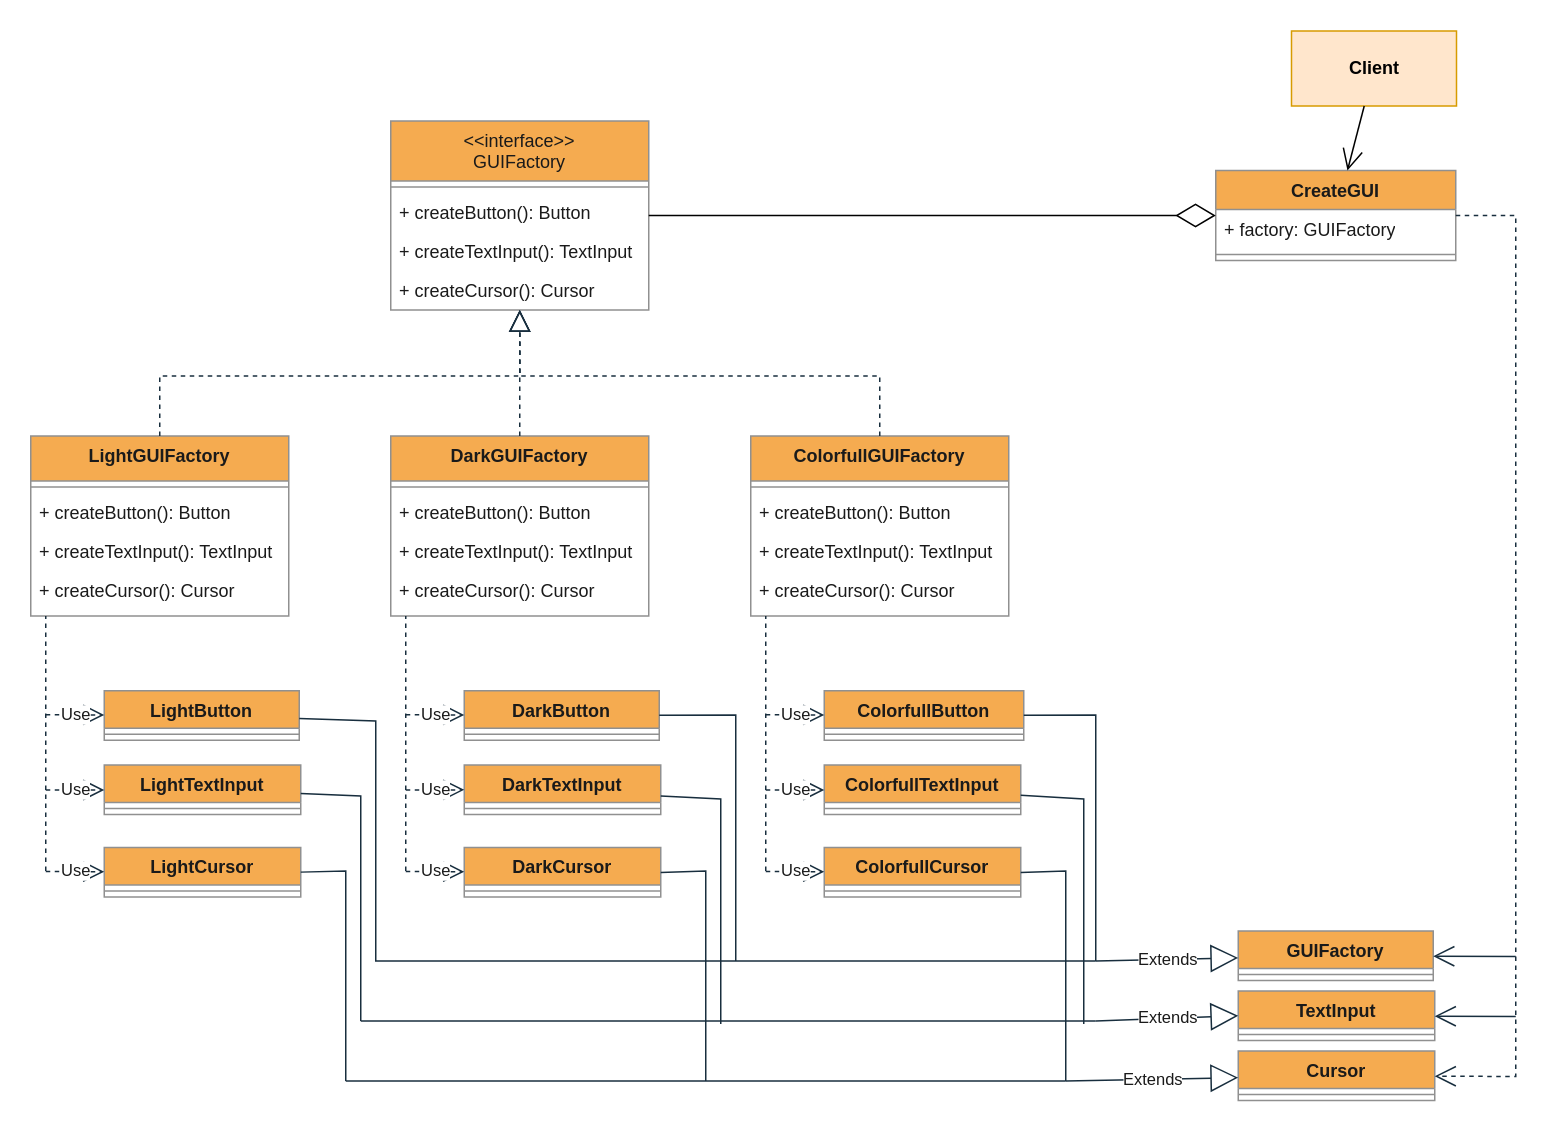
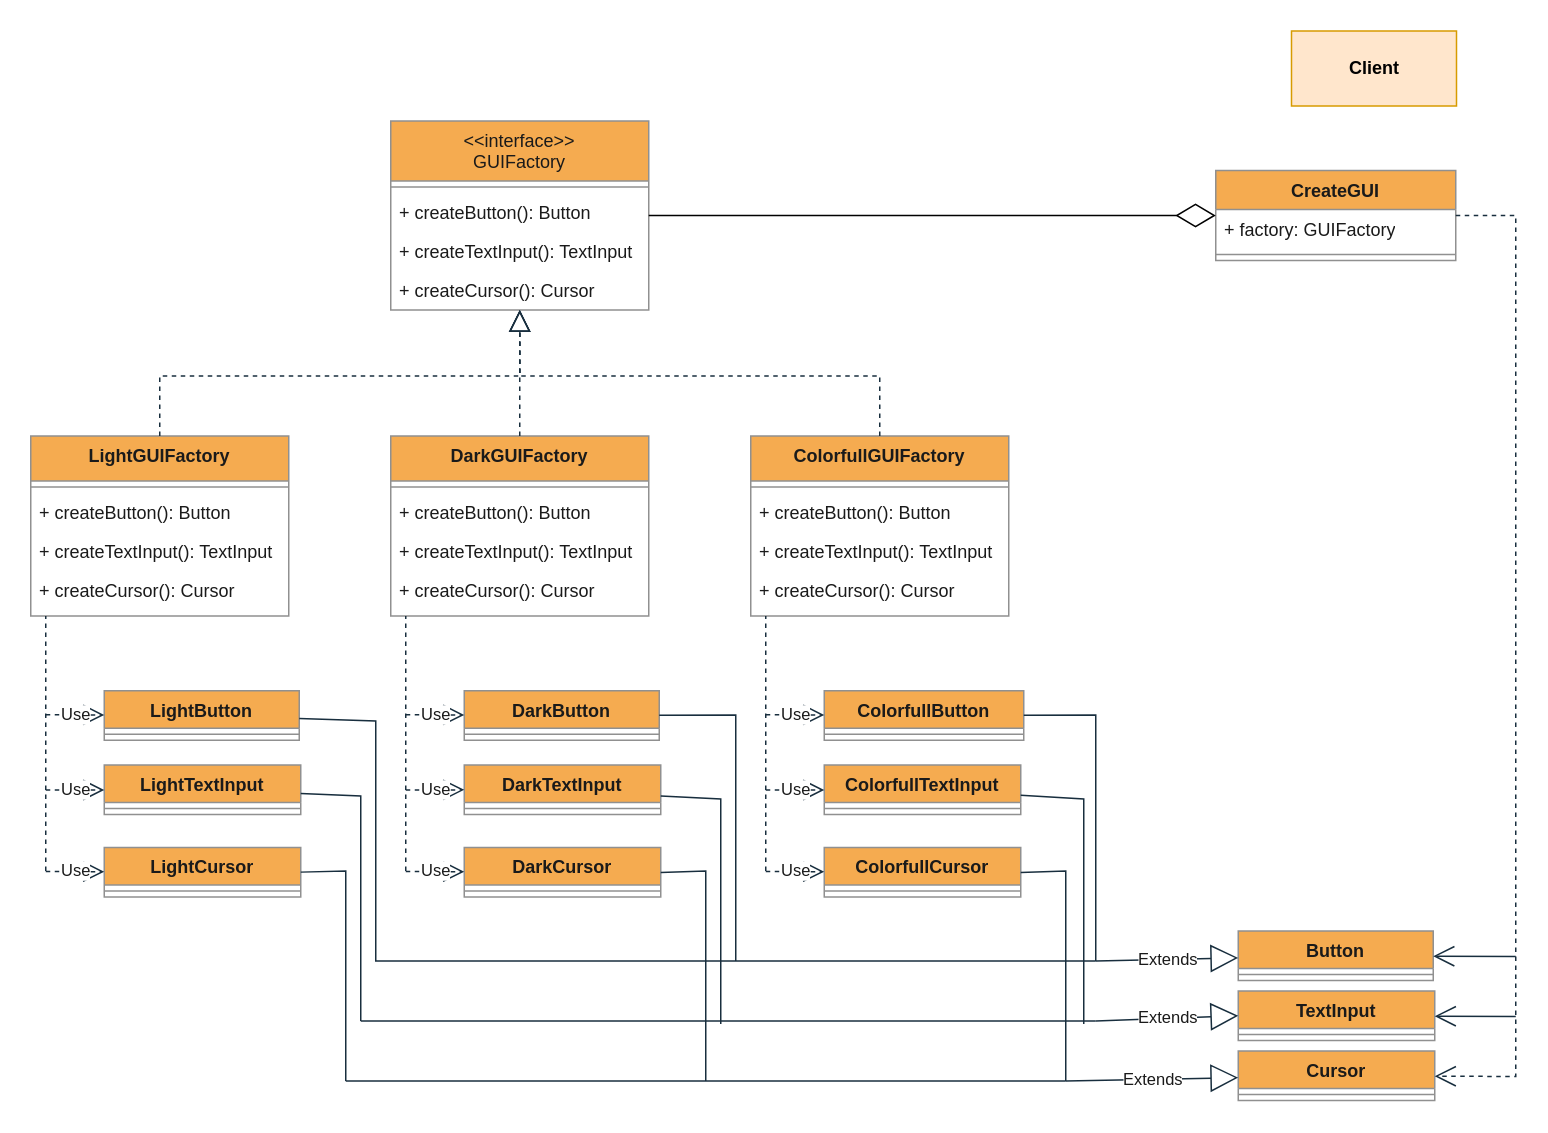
(1356, 136) -> none
(1336, 952) -> (1336, 952)
